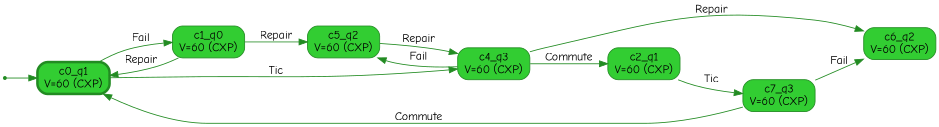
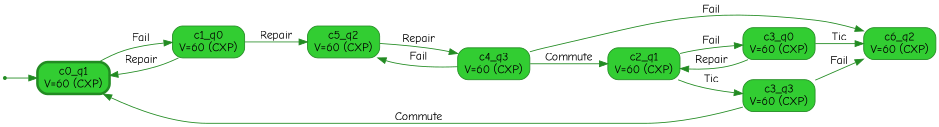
(711, 10) -> (711, 10)
none -> (779, 44)
(280, 77) -> none
(779, 96) -> (779, 96)
